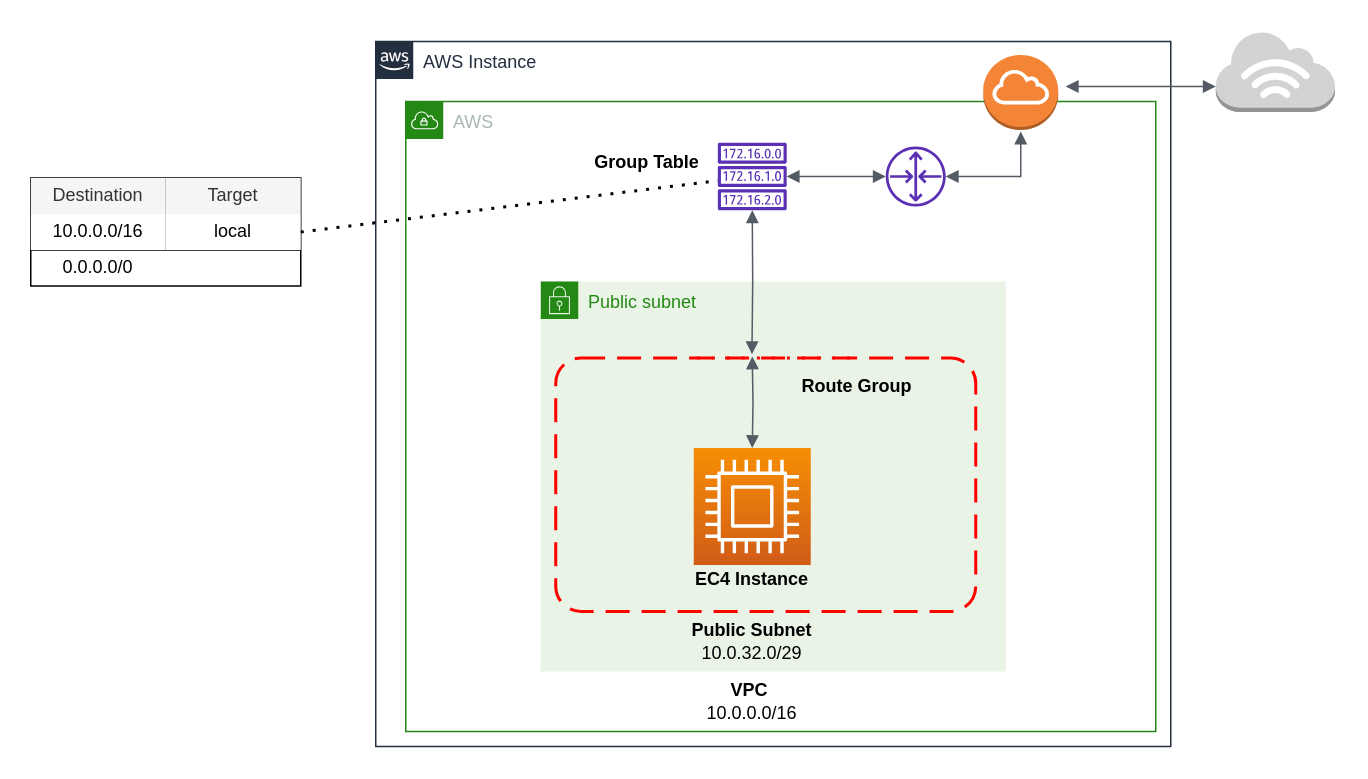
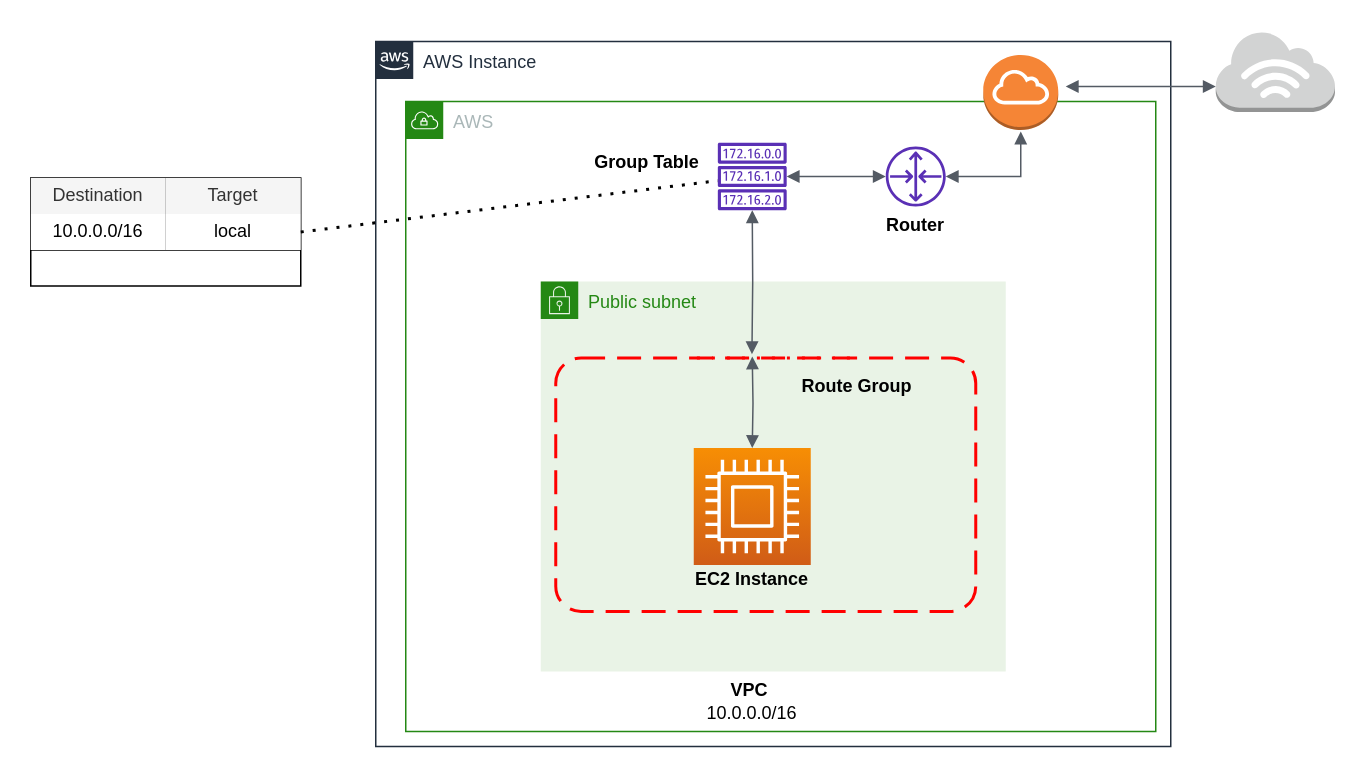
none -> (916, 225)
(98, 268) -> none
(752, 580) -> (752, 580)
(752, 641) -> none
